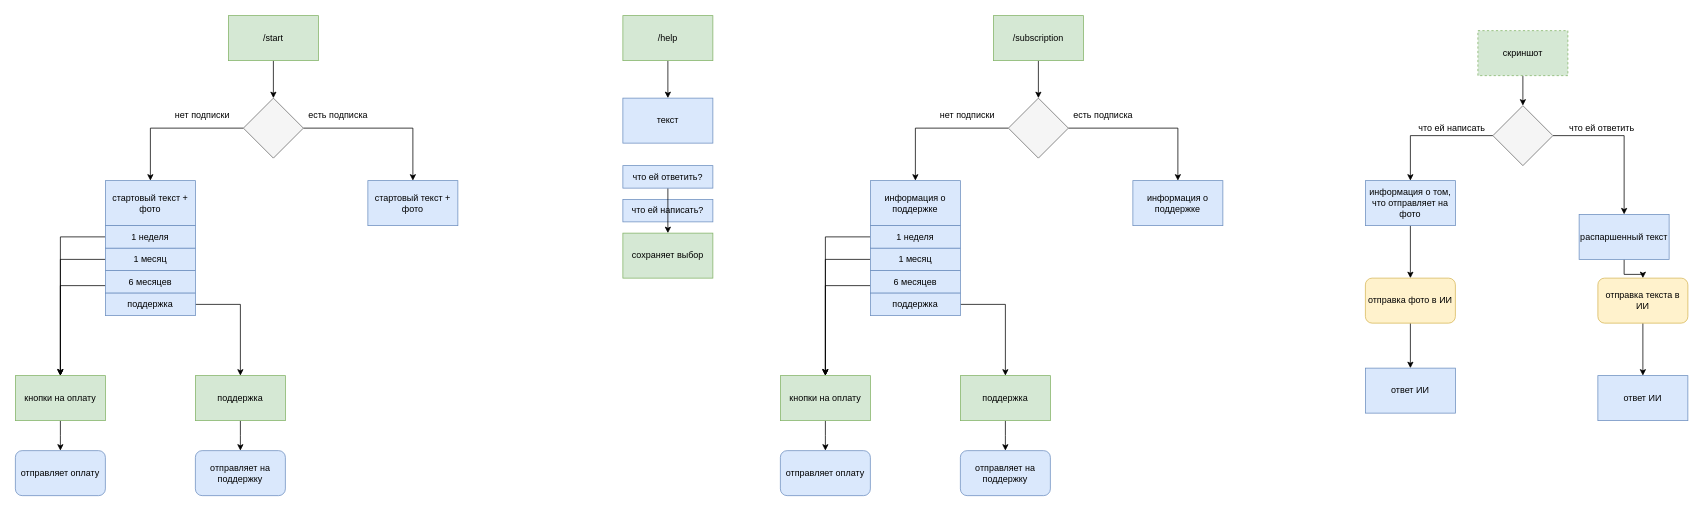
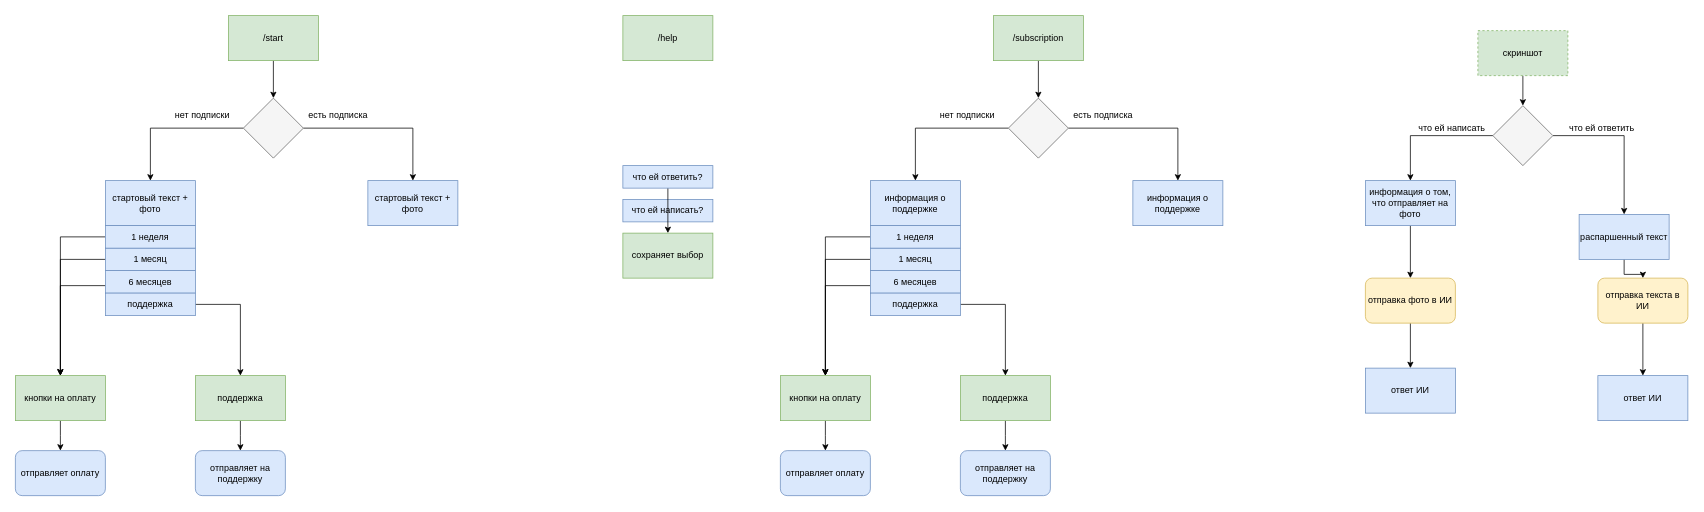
(668, 91) -> none
(668, 120) -> none
